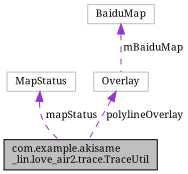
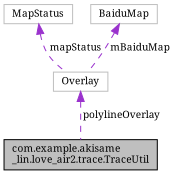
(44, 123) -> (49, 56)
